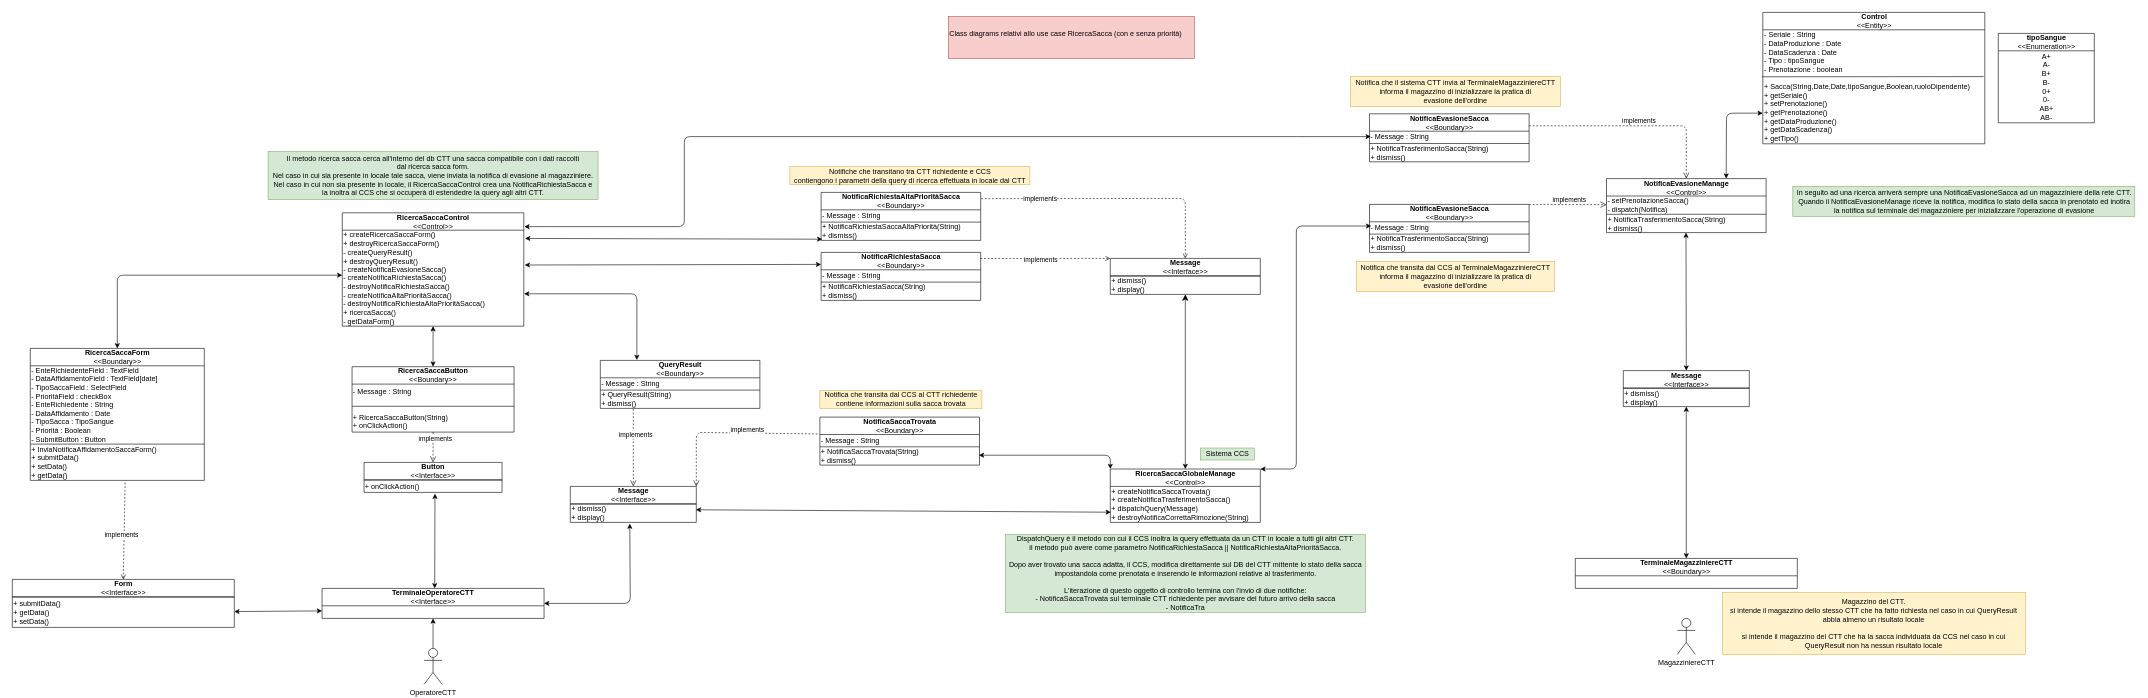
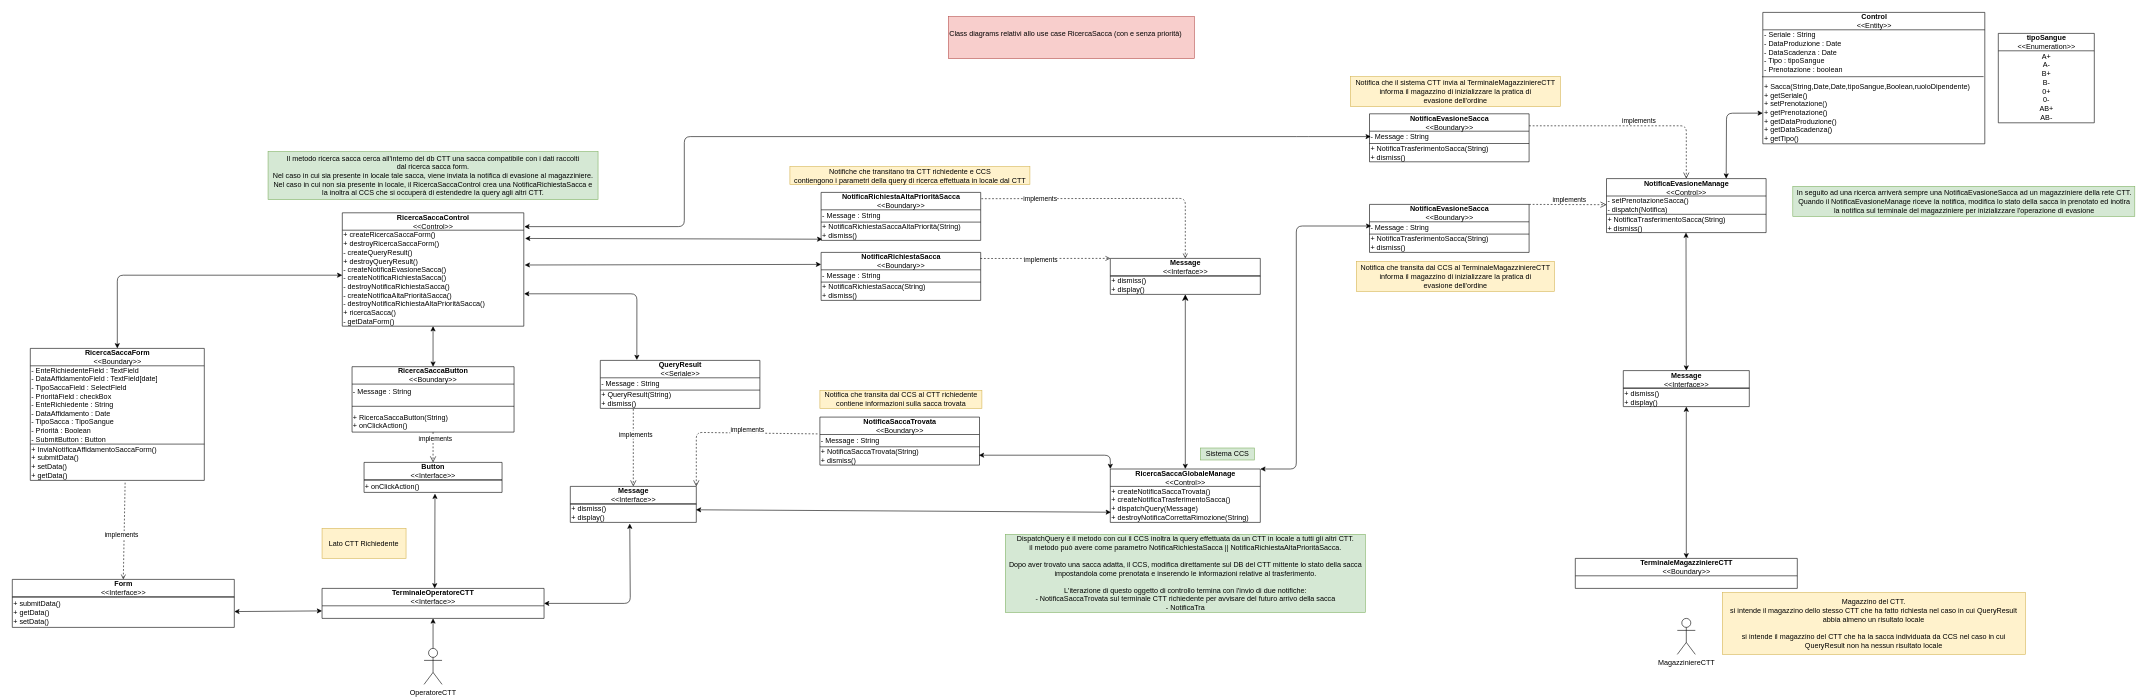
(680, 369) -> (680, 369)
none -> (364, 543)
